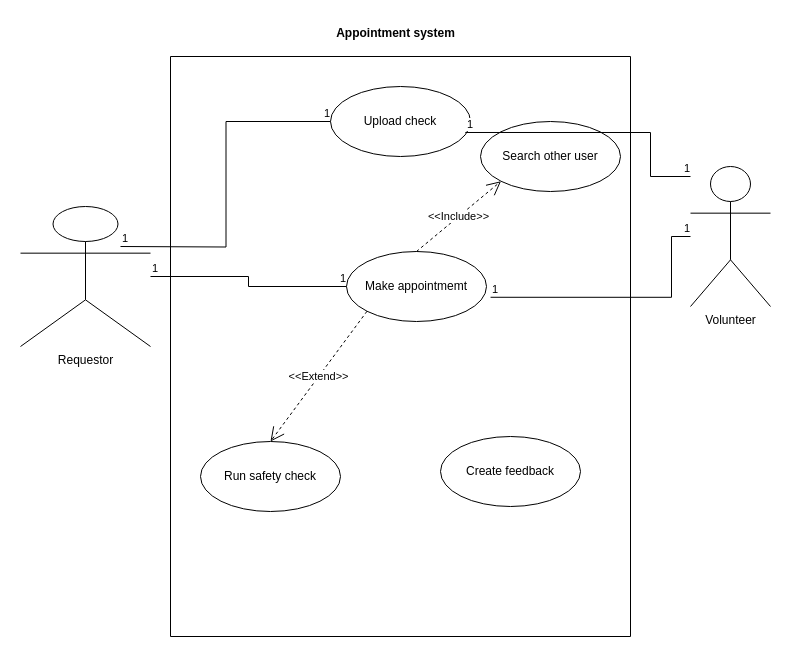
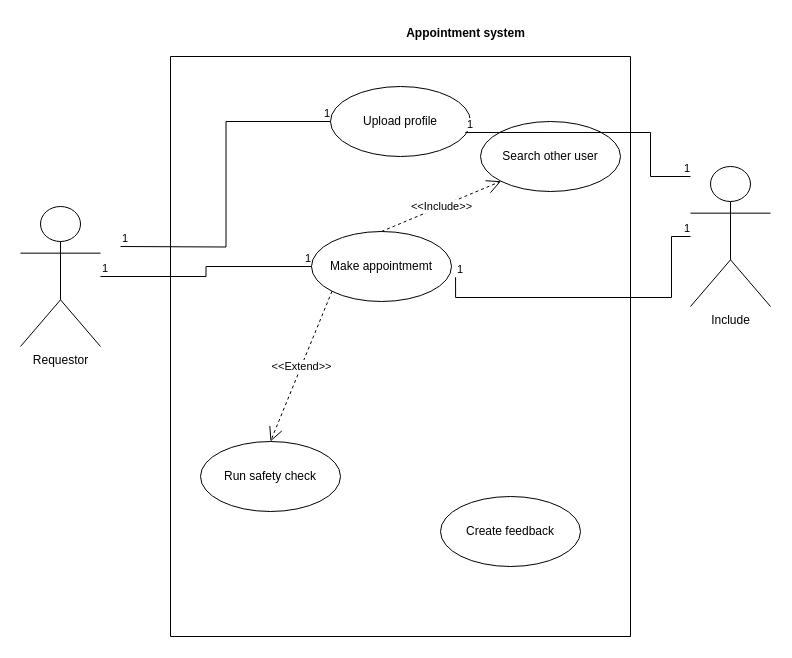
(396, 34) -> (466, 34)
(401, 122) -> (401, 122)
(86, 277) -> (61, 277)
(417, 287) -> (382, 267)
(731, 321) -> (731, 321)
(511, 472) -> (511, 532)
